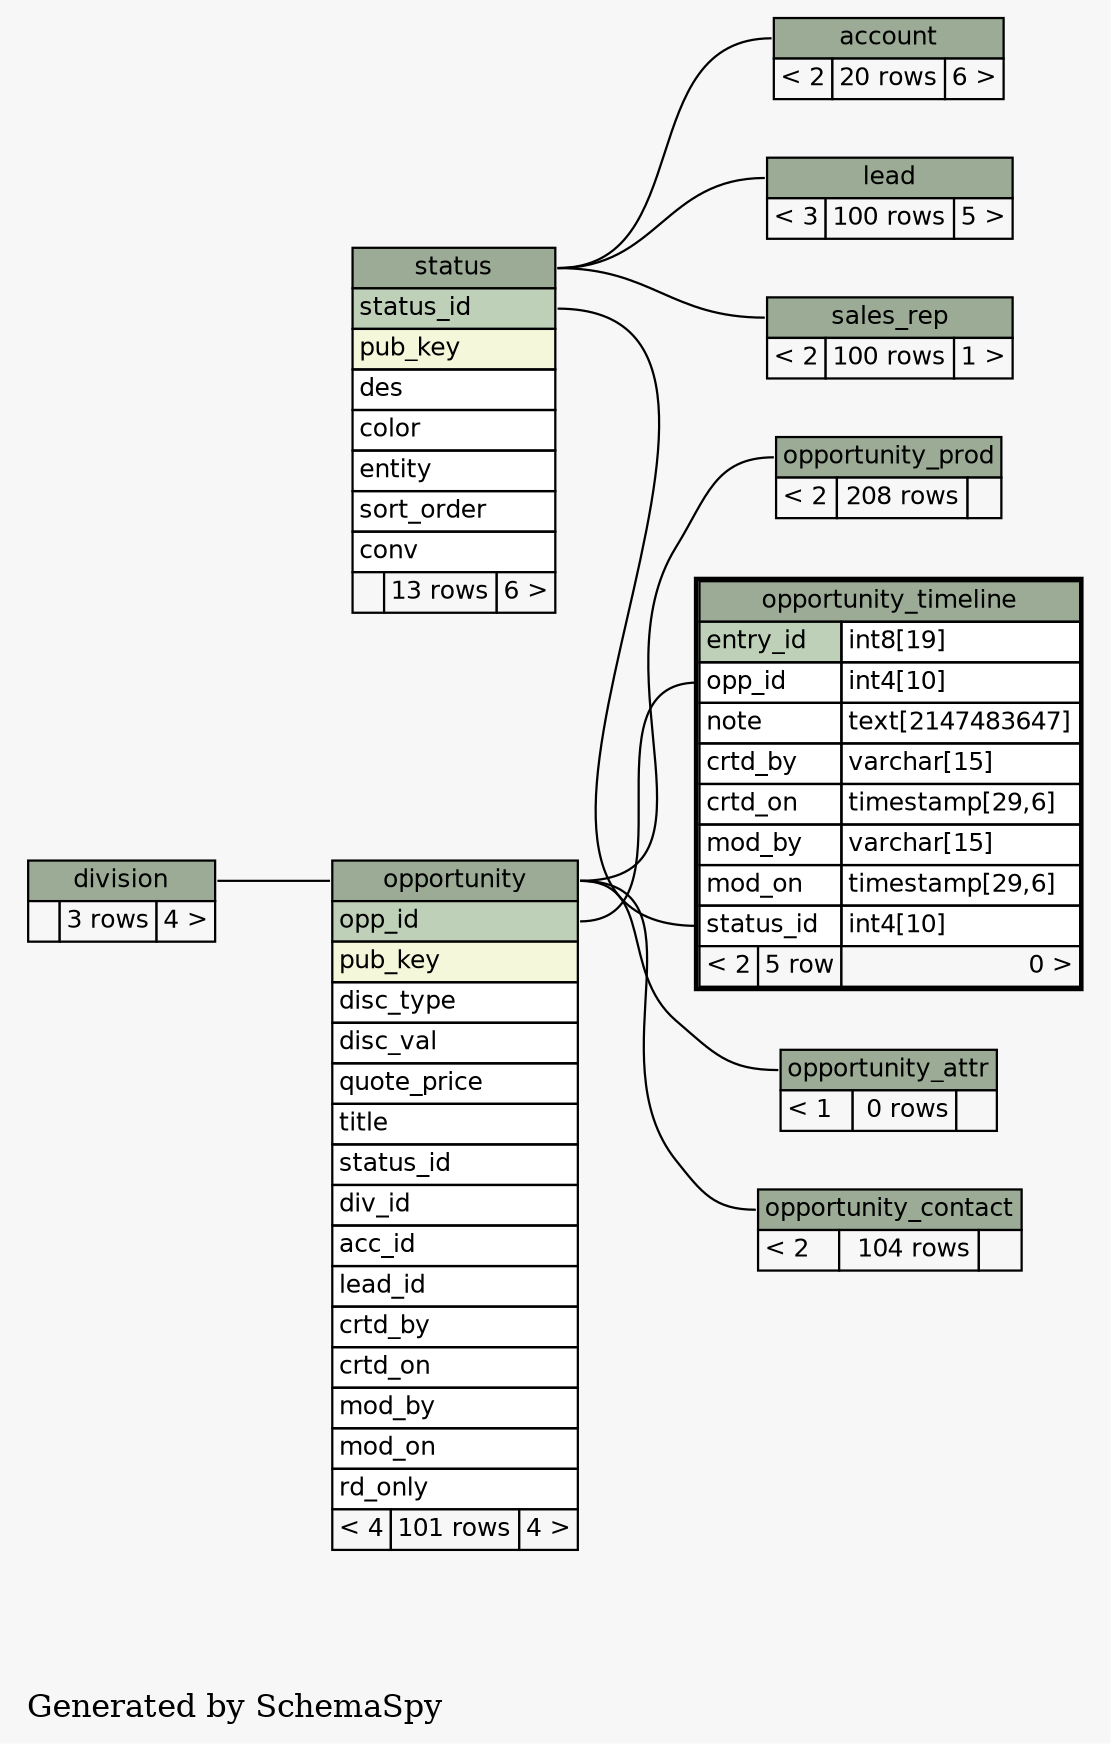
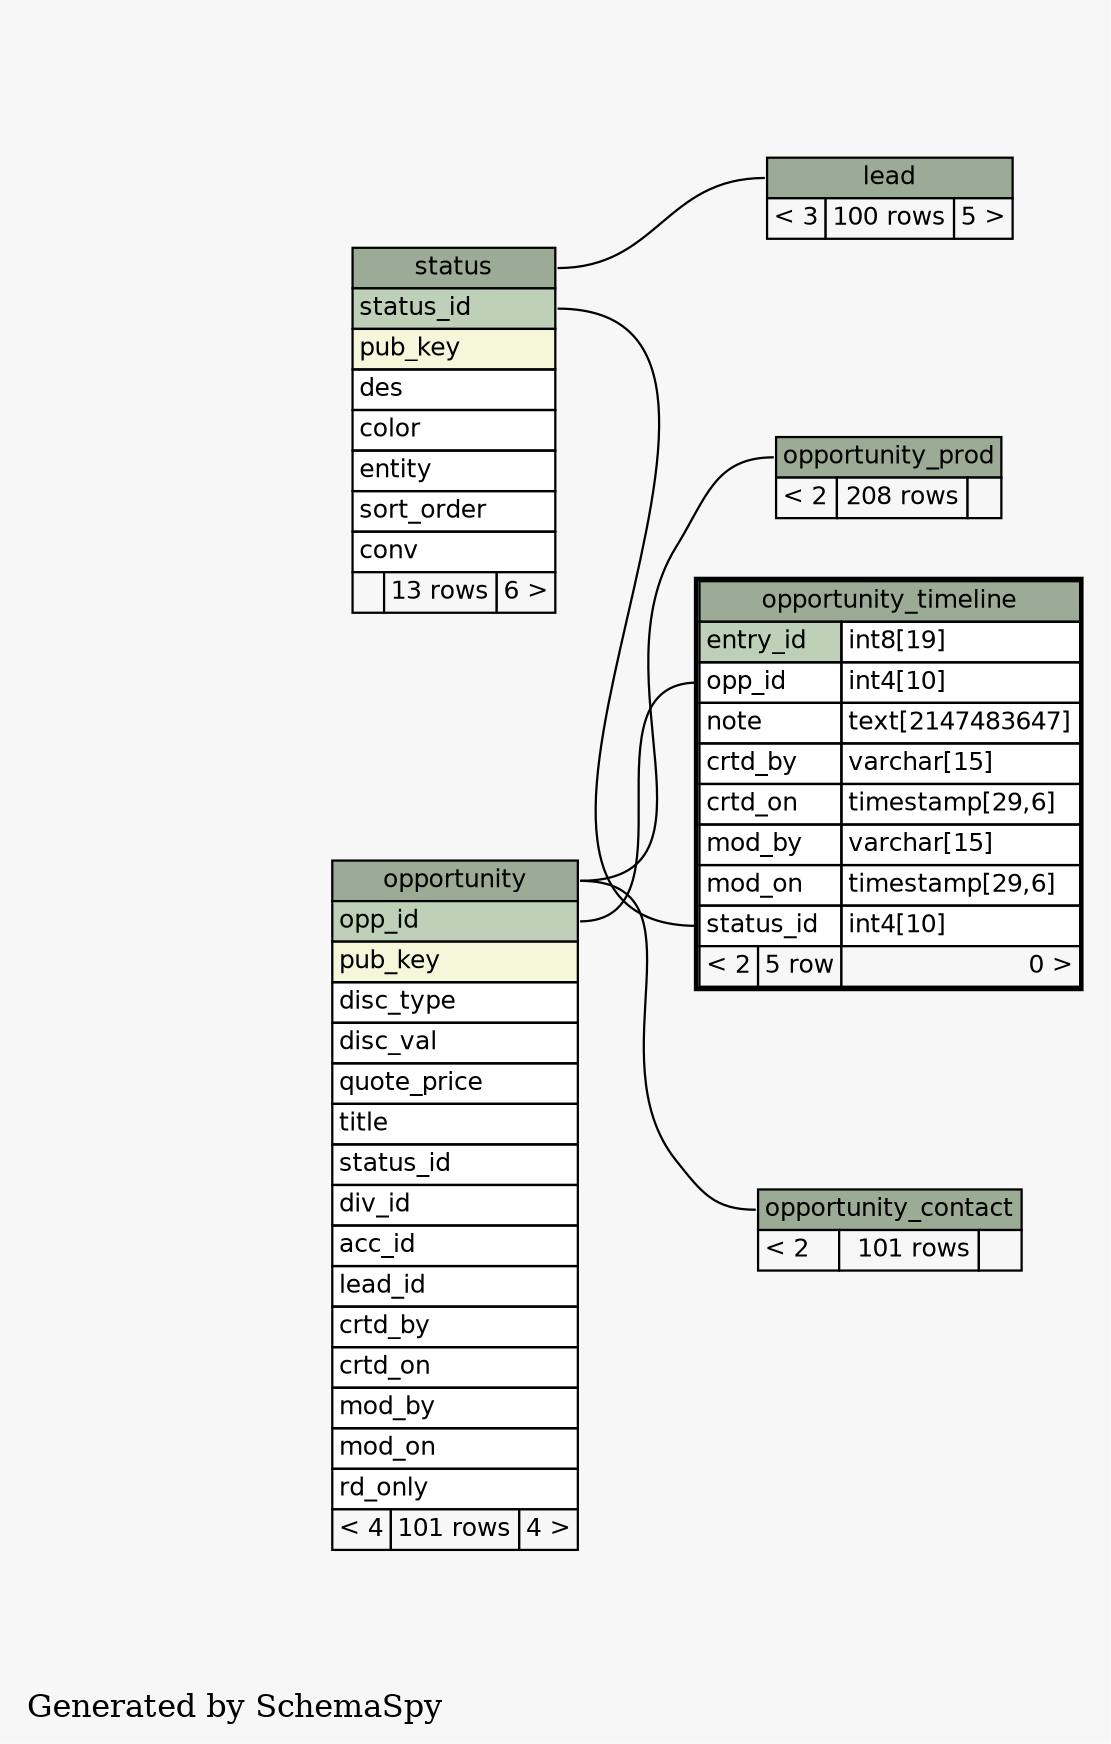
(889, 59) -> none
(889, 338) -> none
(121, 901) -> none
(889, 1090) -> none
(915, 1249) -> (915, 1249)
